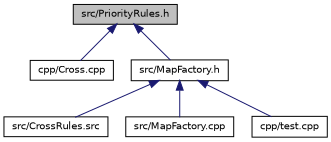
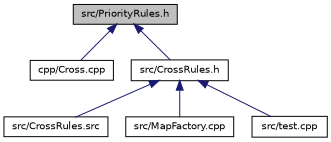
(180, 70) -> (180, 70)
(290, 127) -> (290, 127)
